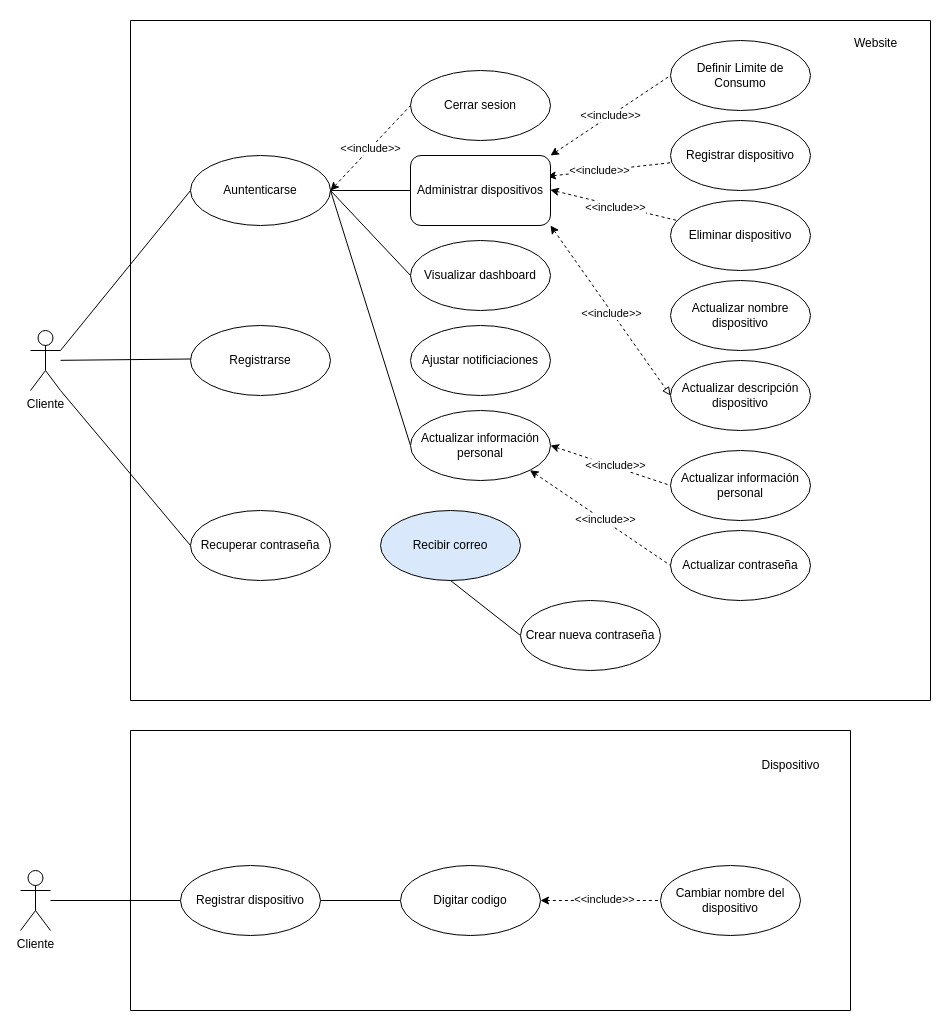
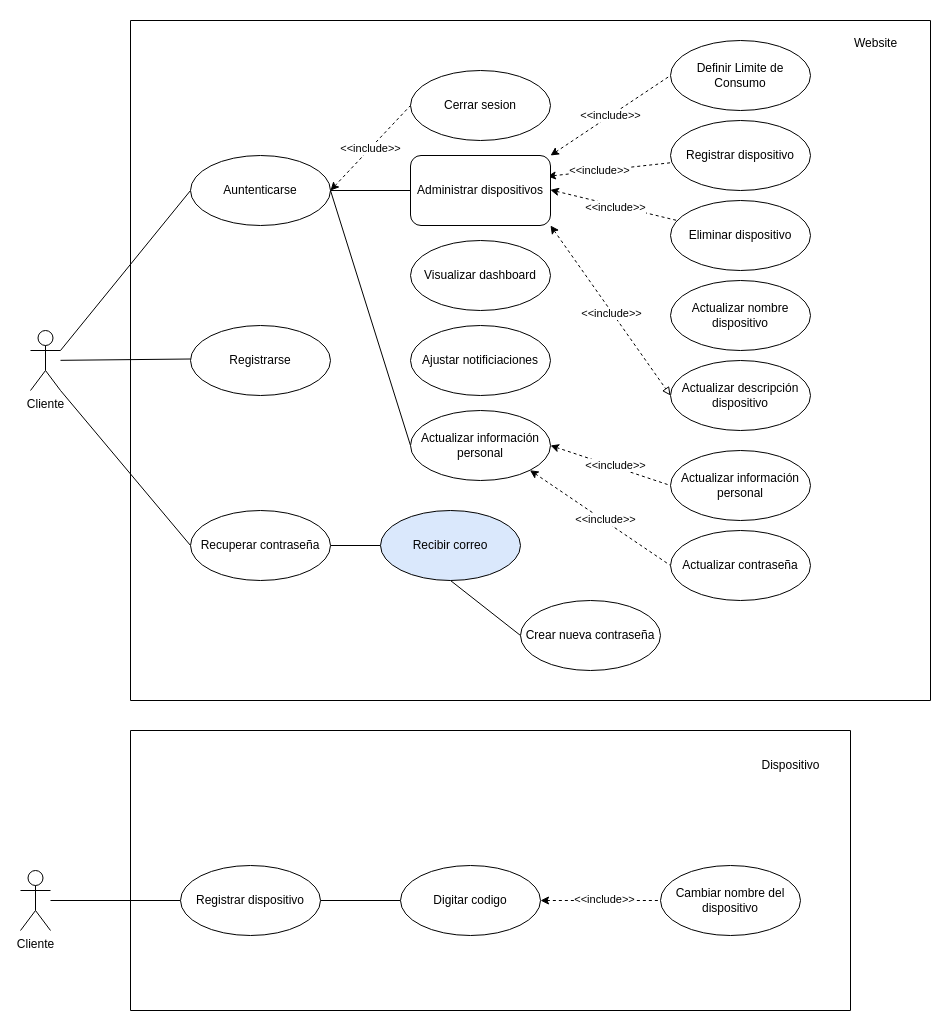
(372, 234) -> none
none -> (356, 546)
